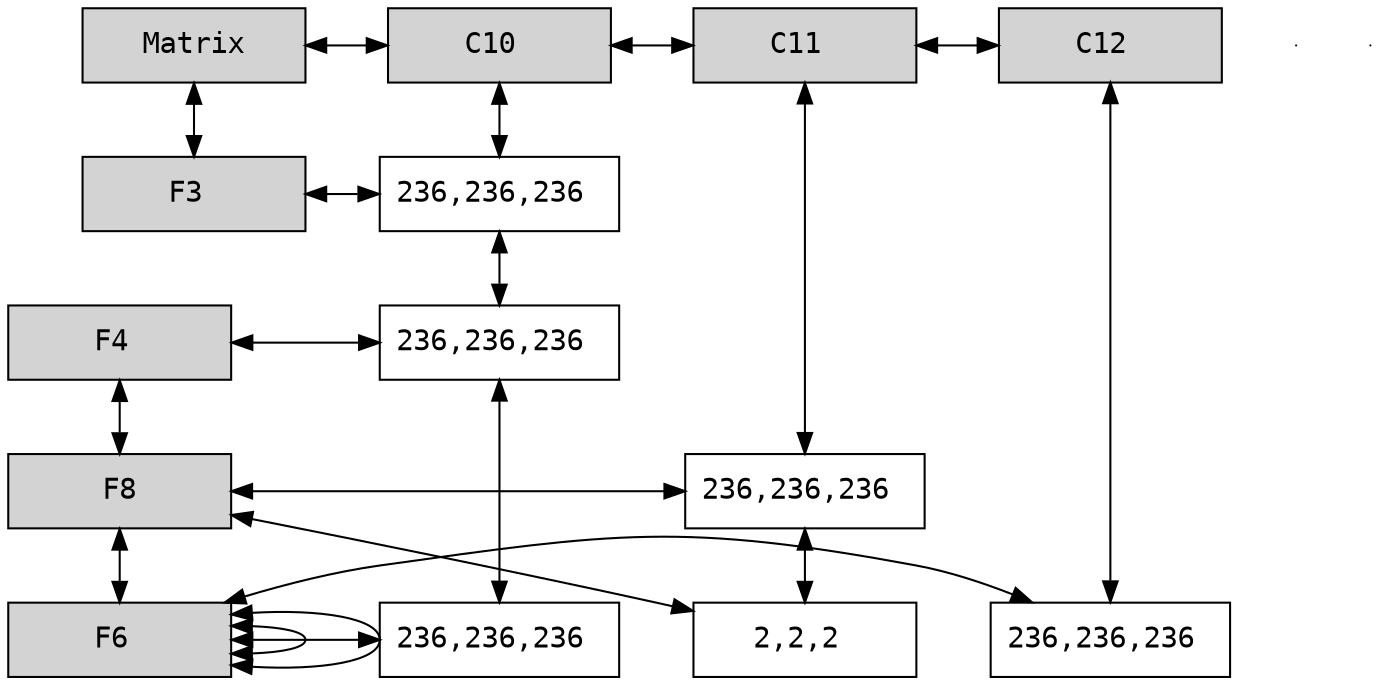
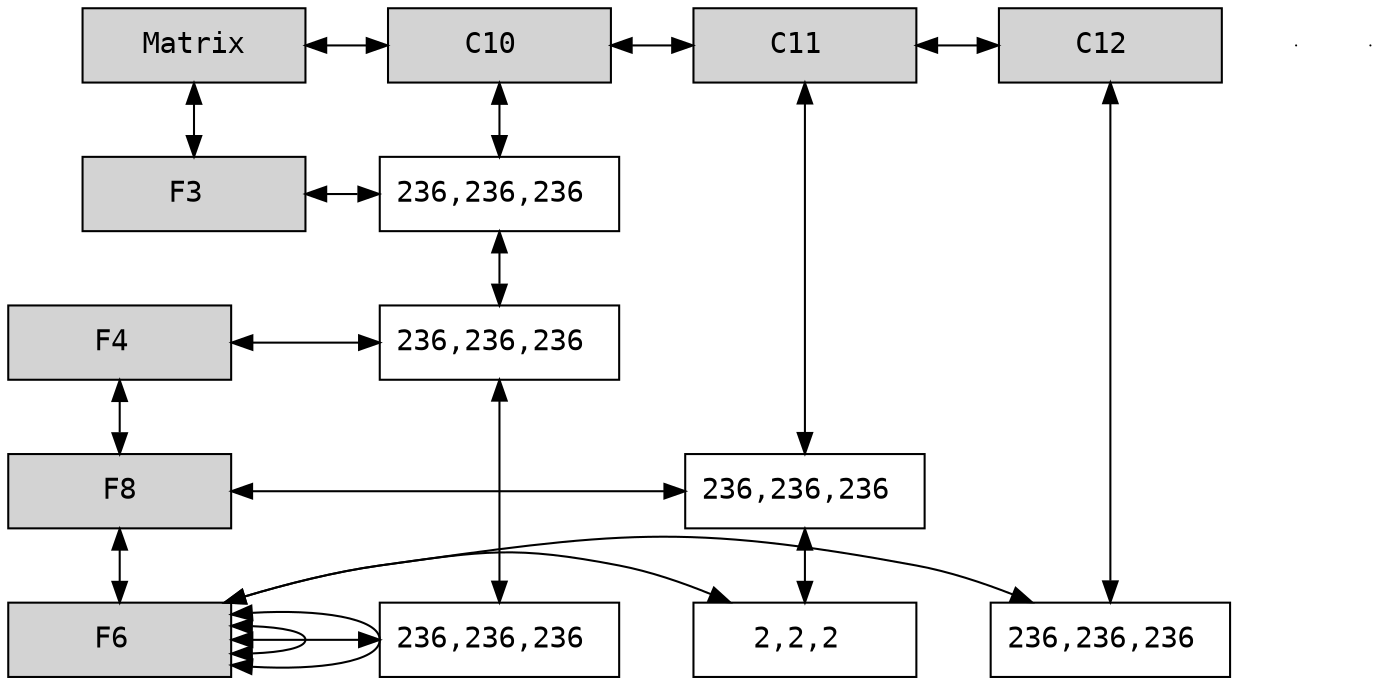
(484, 566) -> (561, 556)
